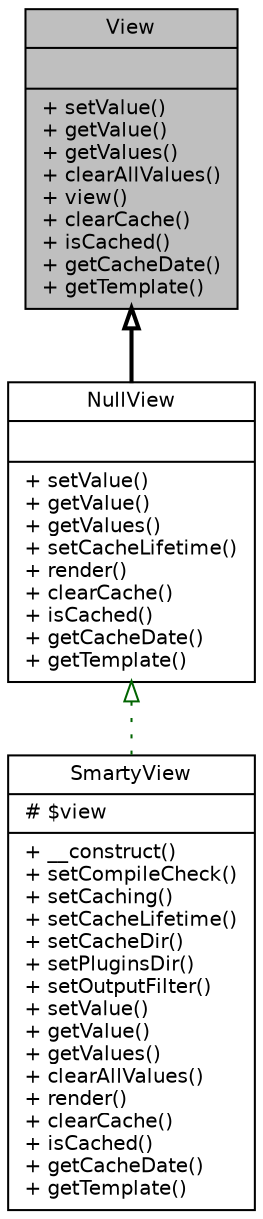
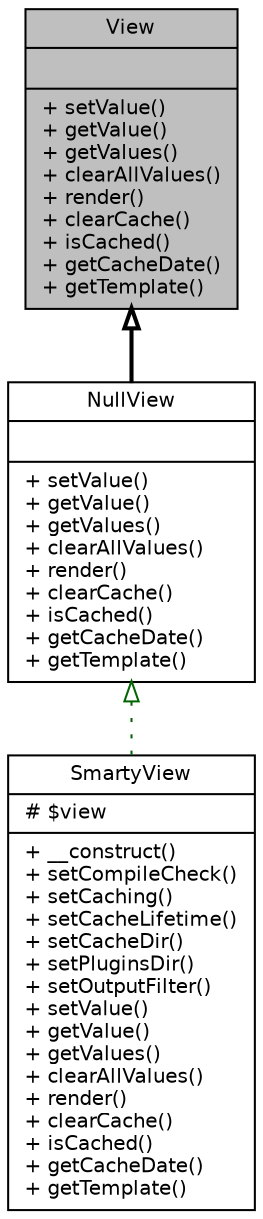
(86, 198) -> (94, 198)
(132, 548) -> (114, 548)
